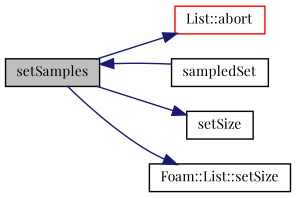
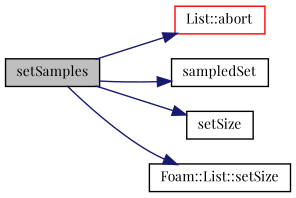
(143, 63) -> (128, 82)
